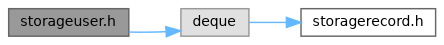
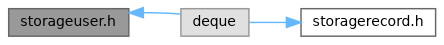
(147, 32) -> (162, 13)
